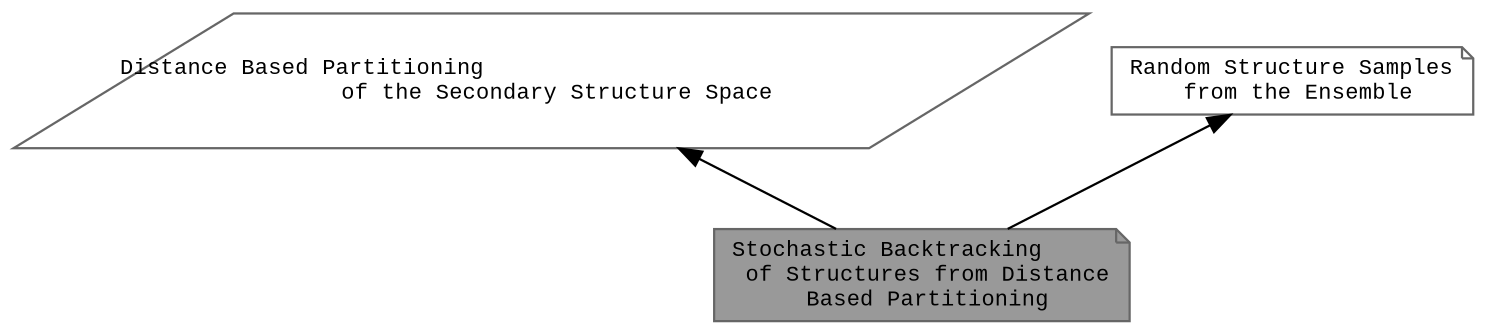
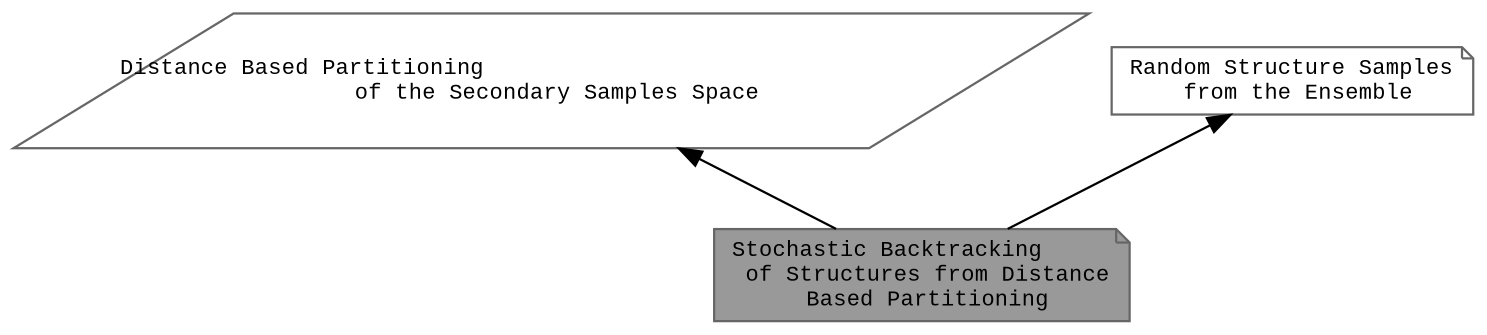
(551, 81) -> (551, 81)
